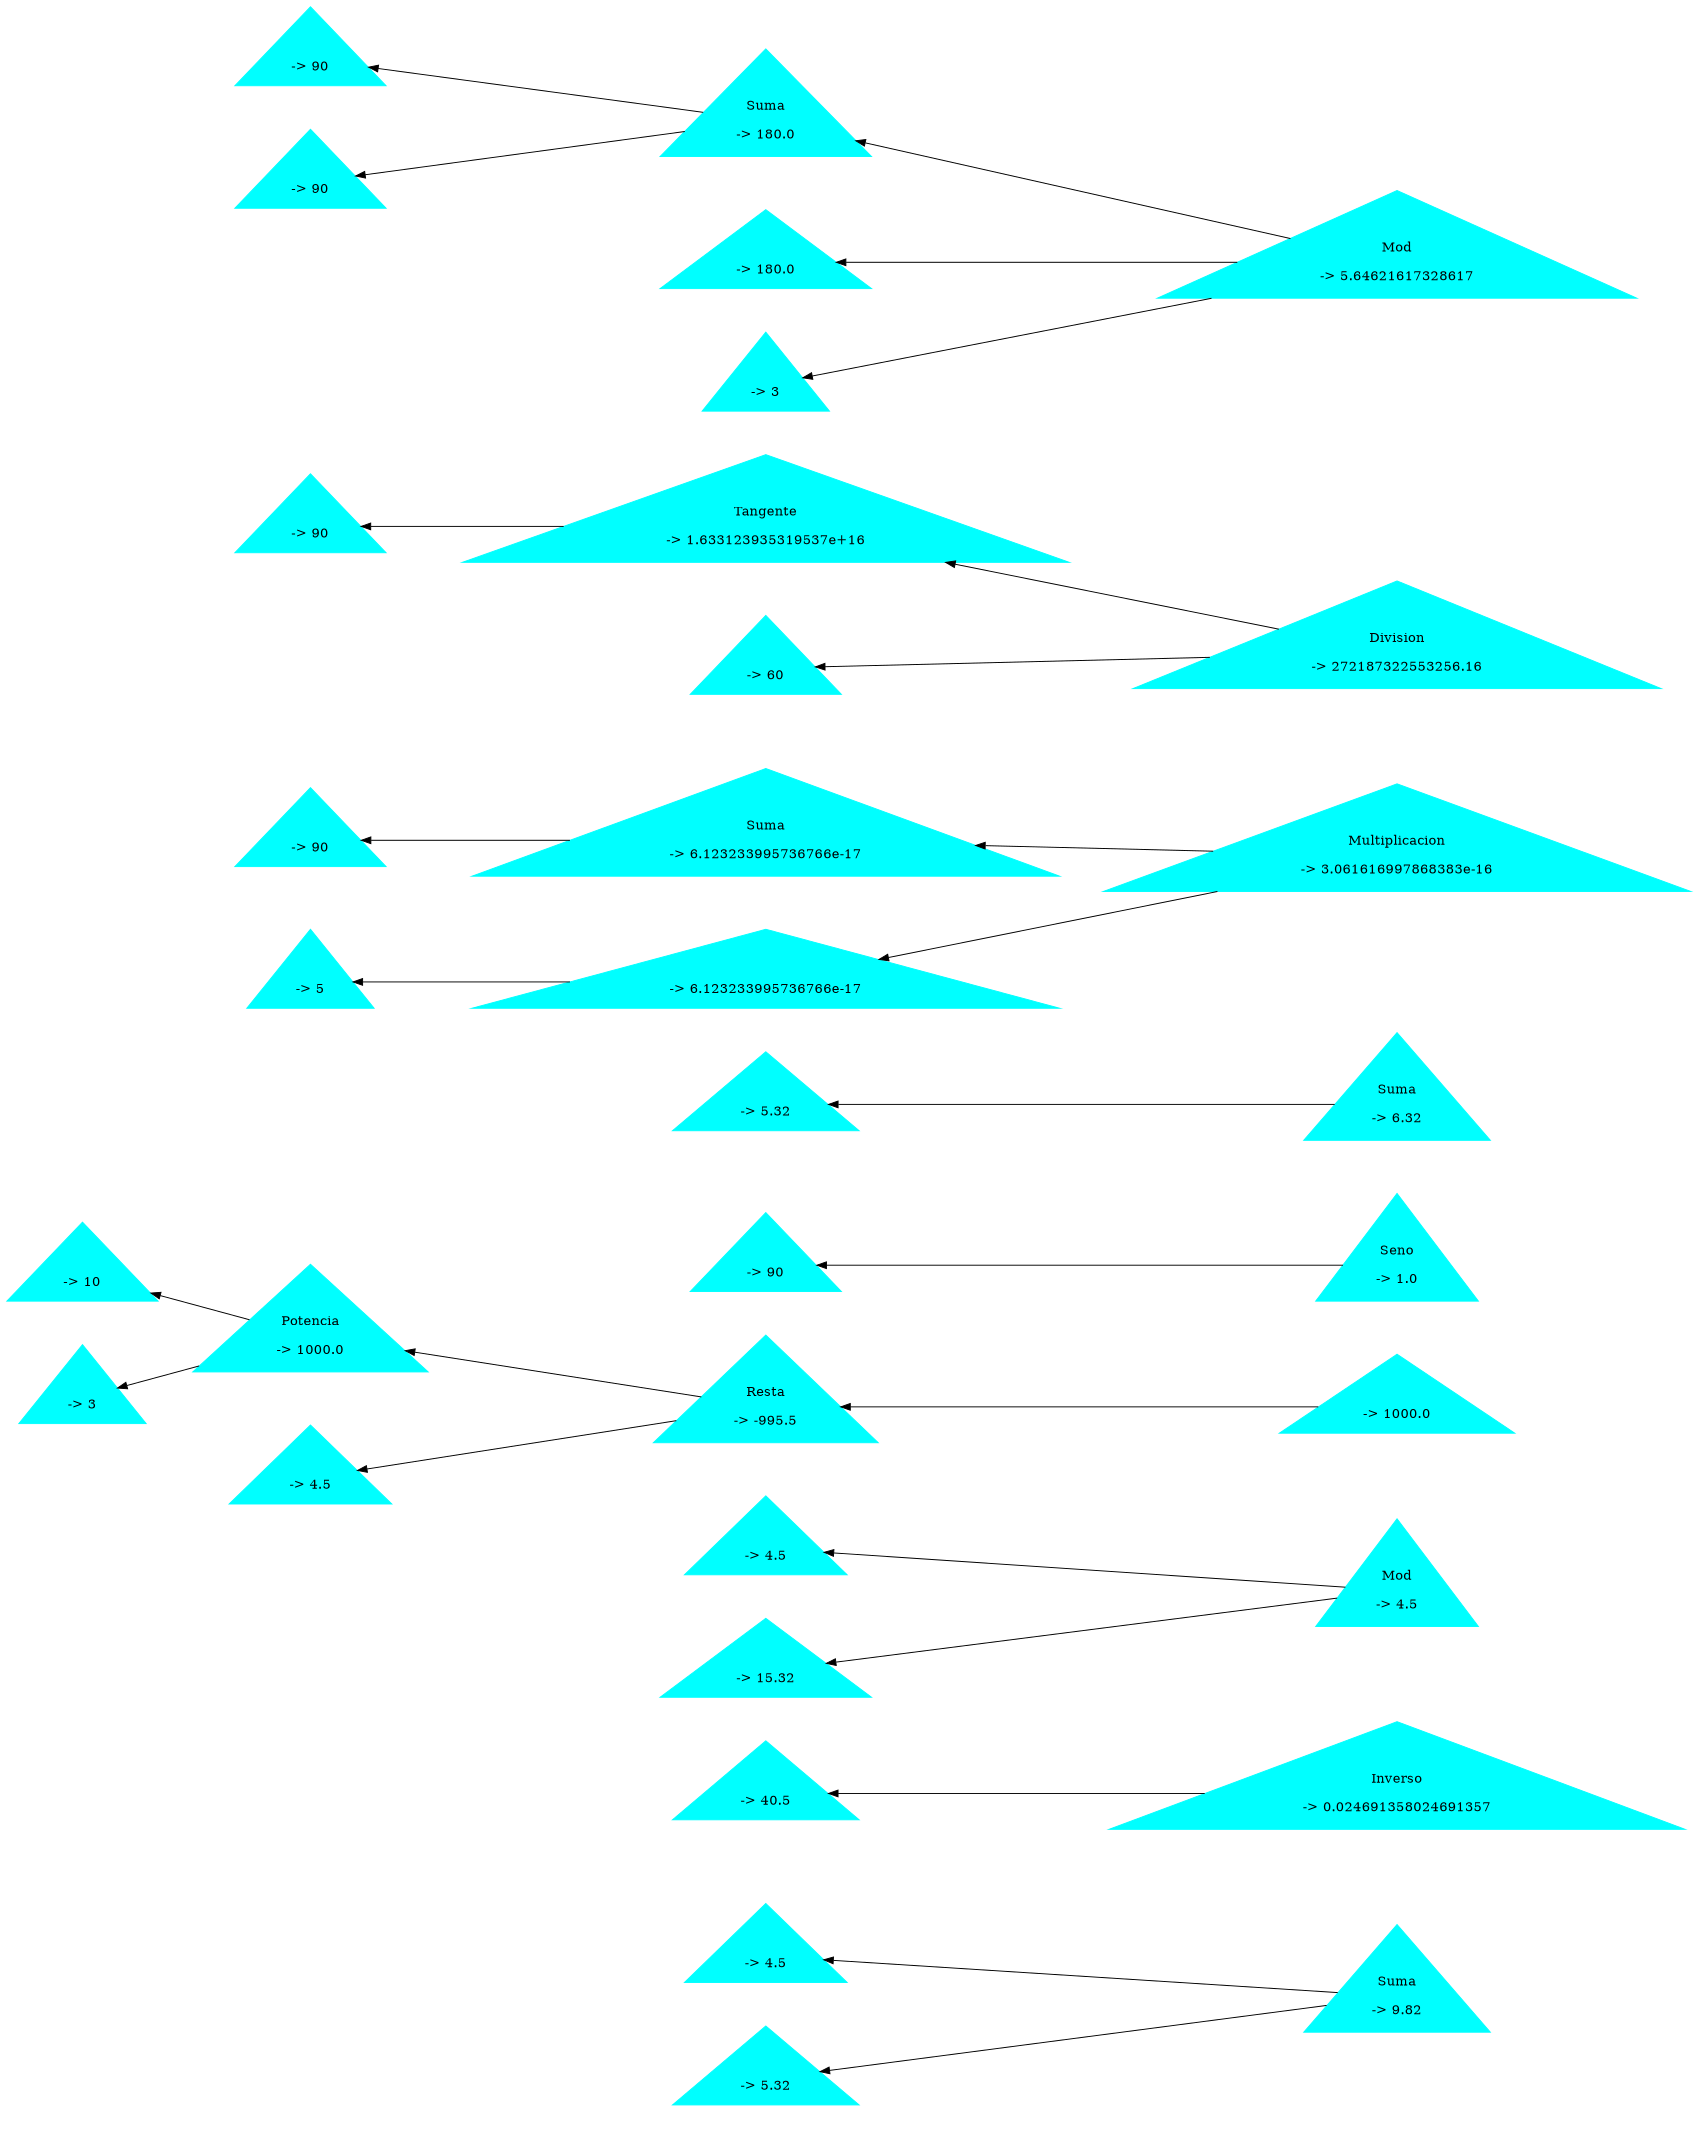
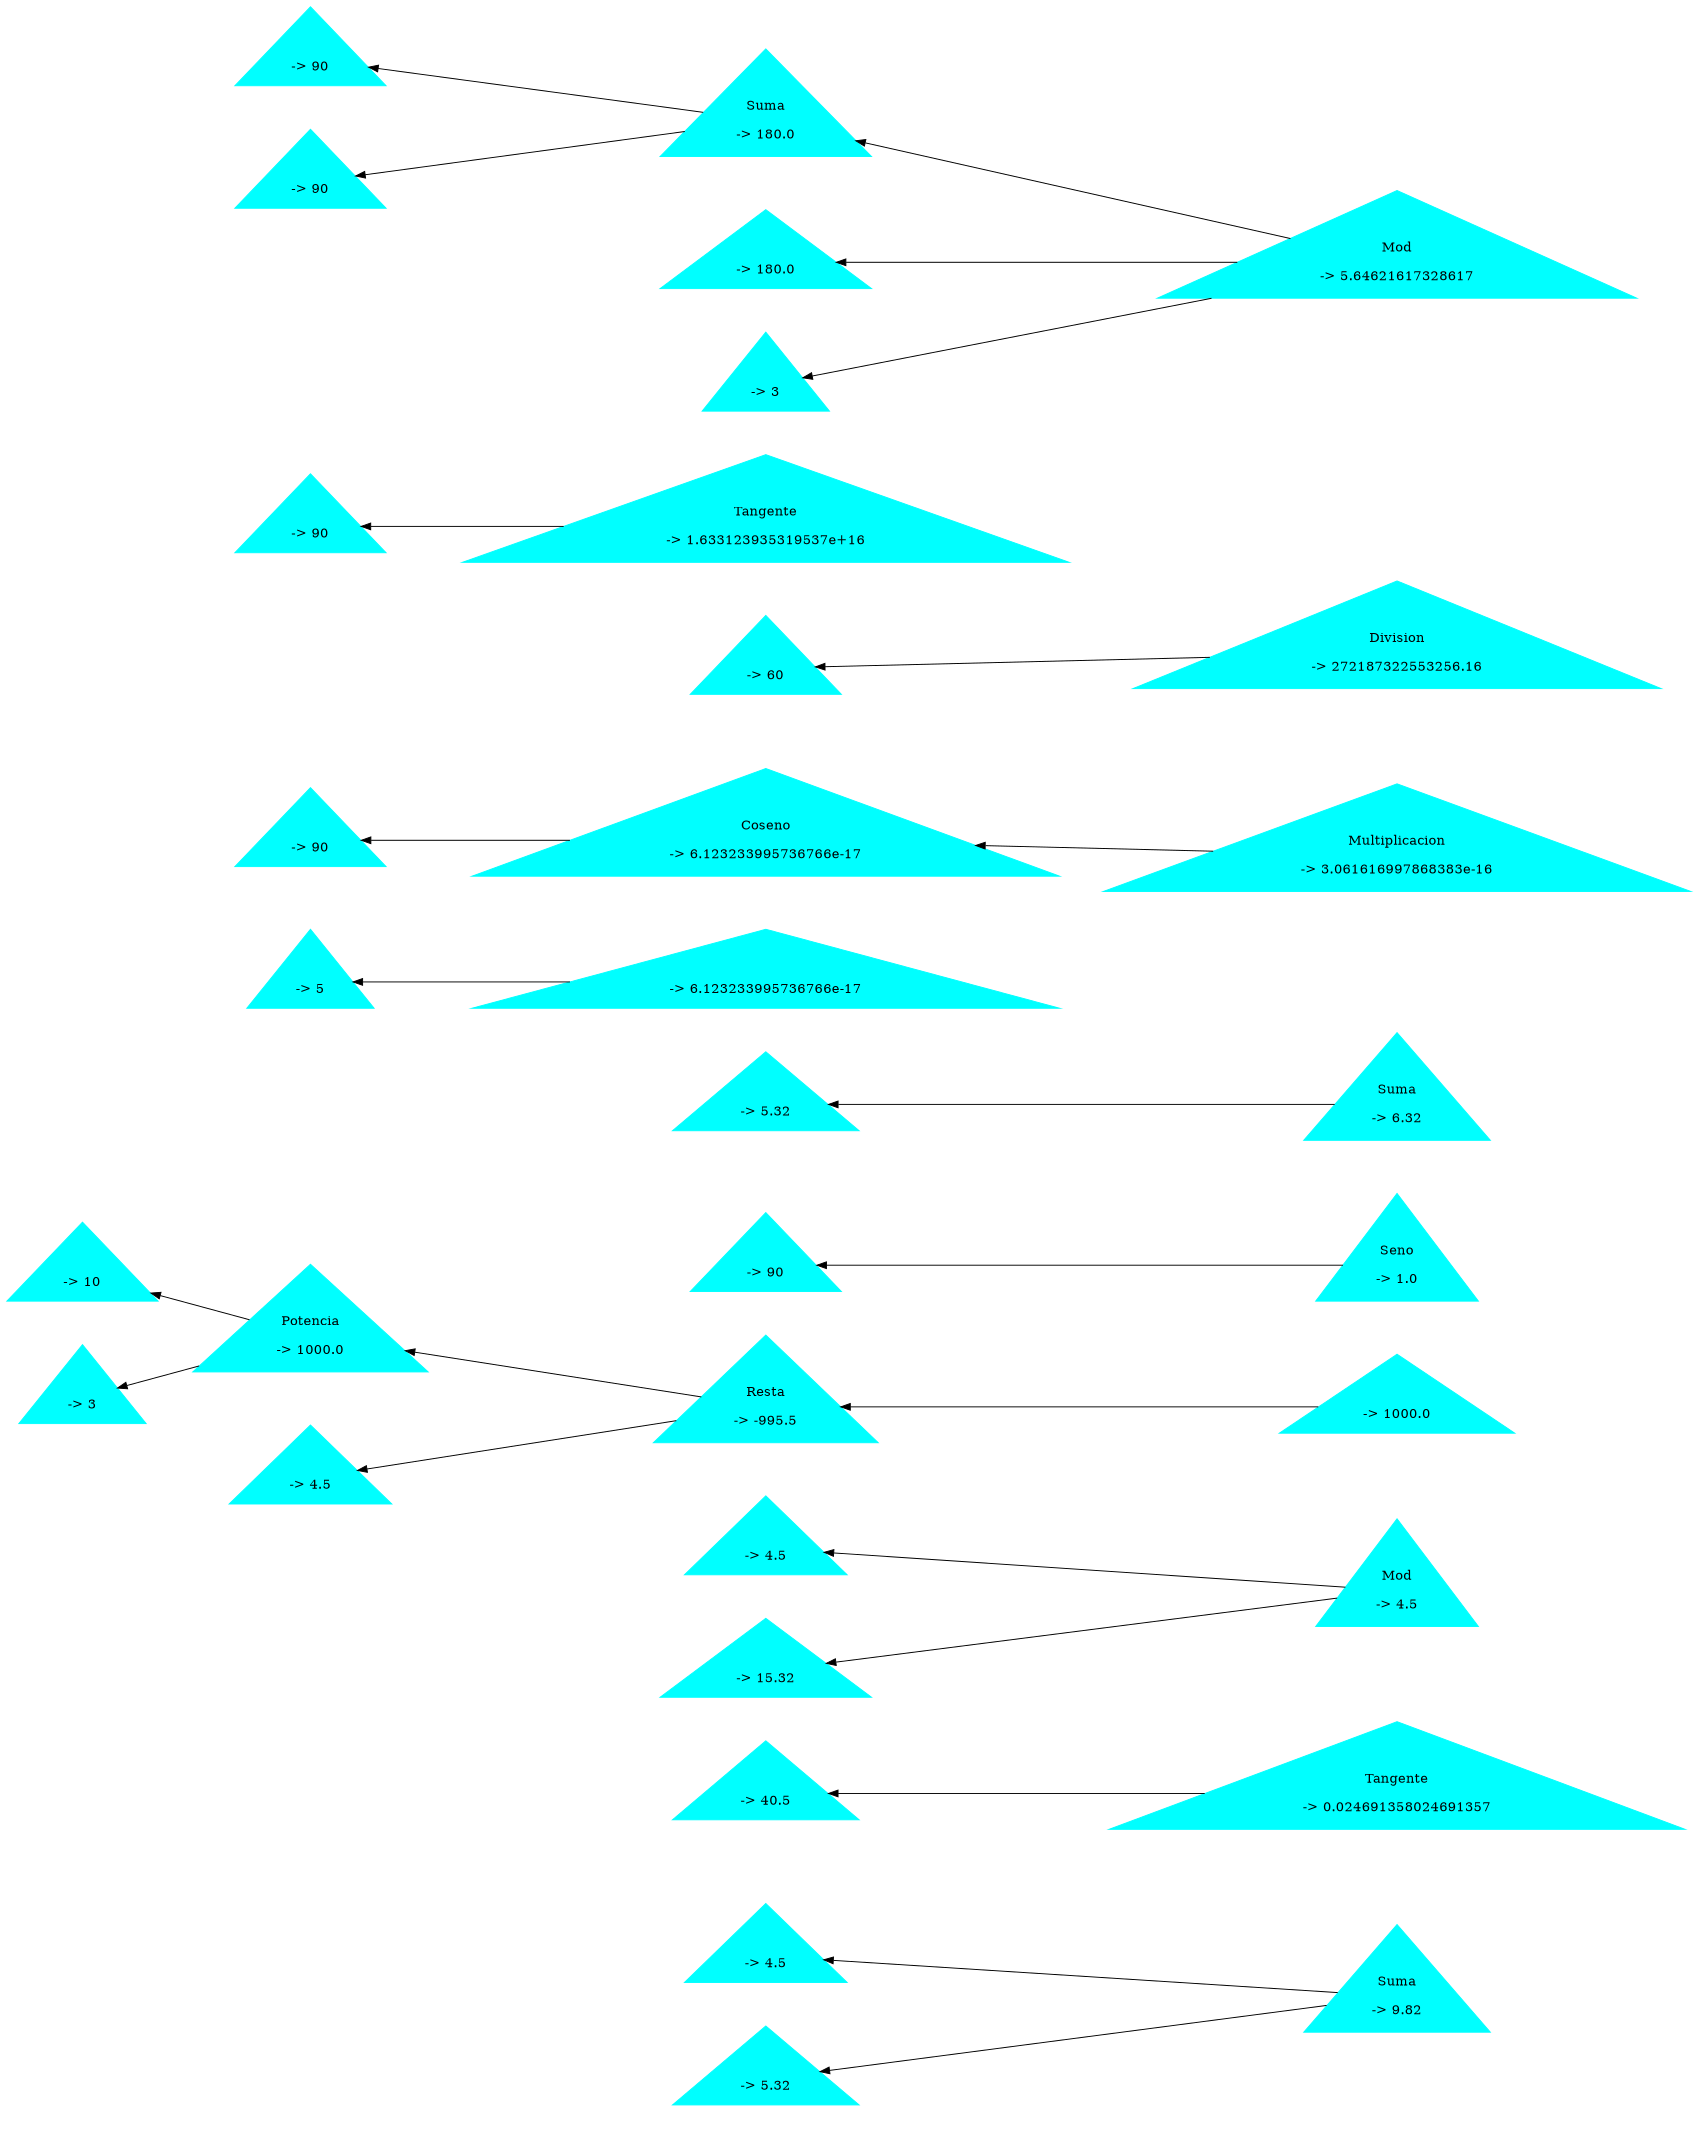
(1117, 597) -> none
(766, 840) -> (766, 840)
(1053, 925) -> none
(1397, 1793) -> (1397, 1793)
